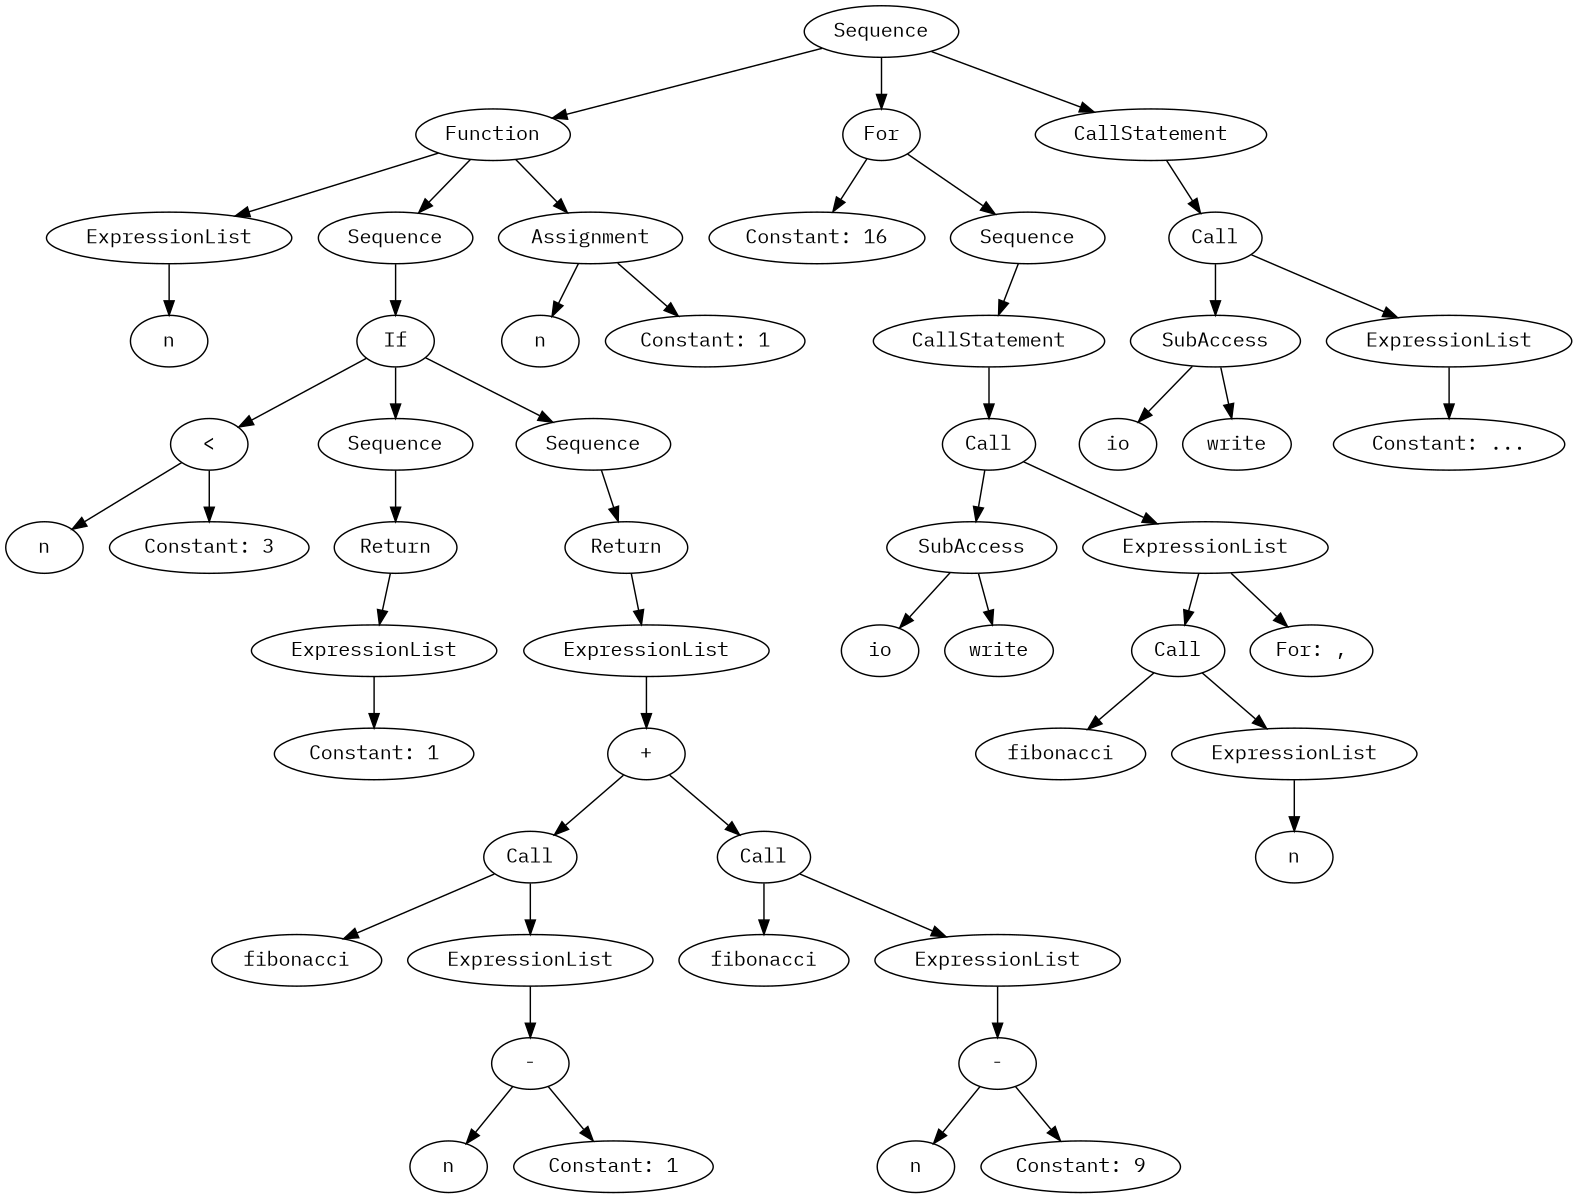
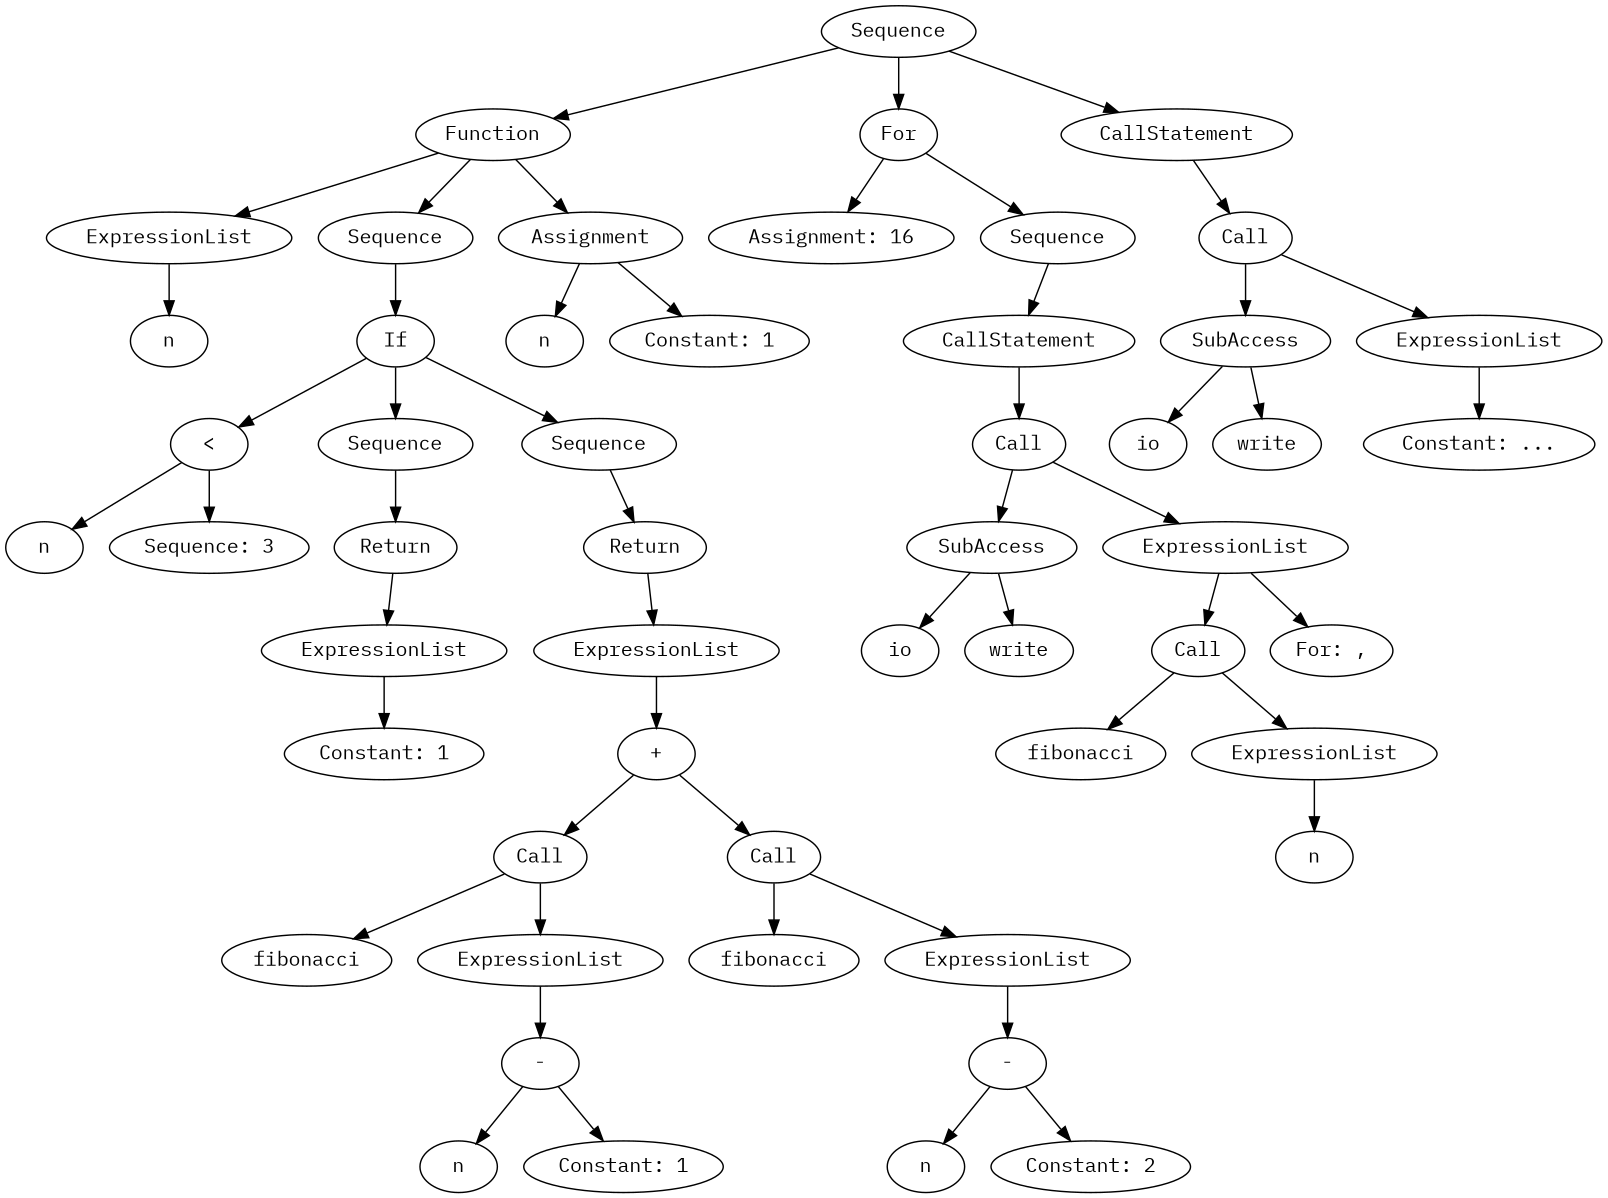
(817, 238) -> (831, 238)
(209, 548) -> (209, 548)
(1081, 1167) -> (1091, 1167)
